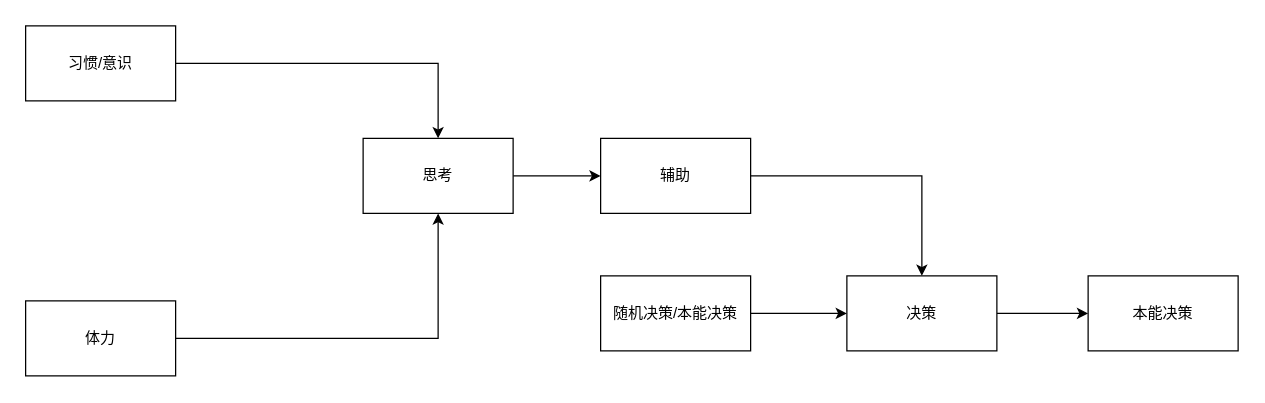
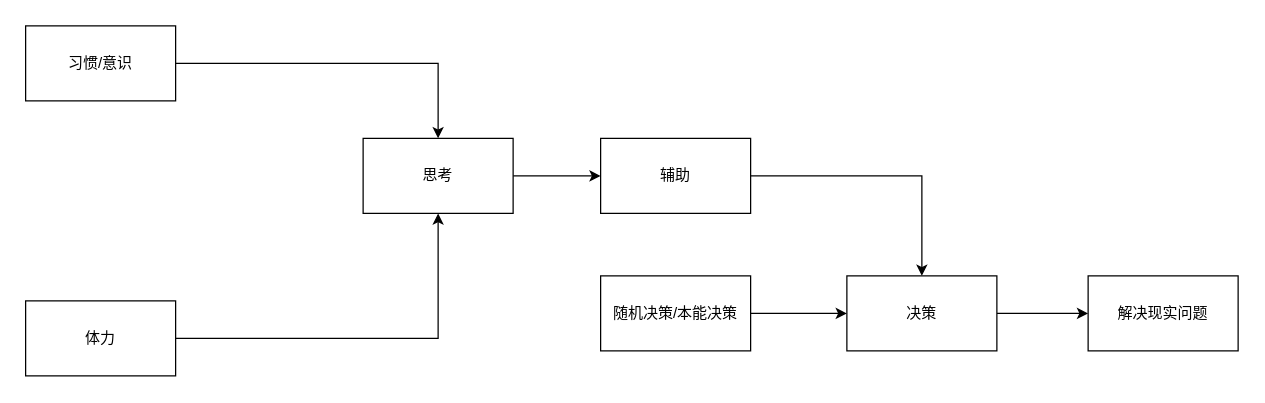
(1163, 313) -> (1163, 313)
